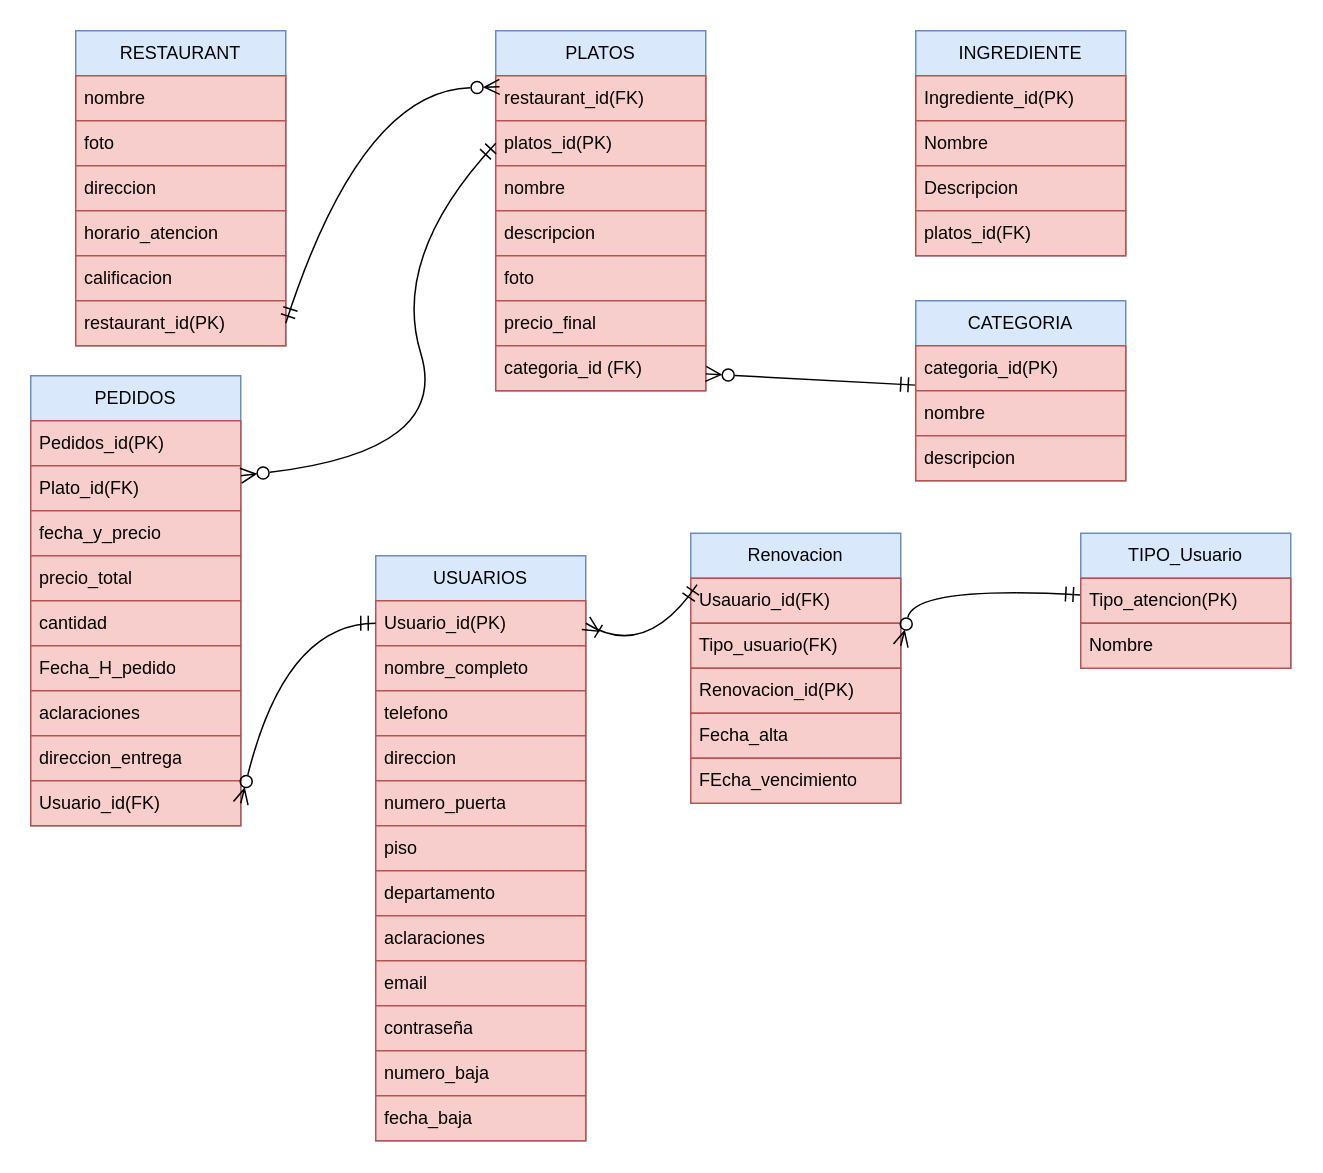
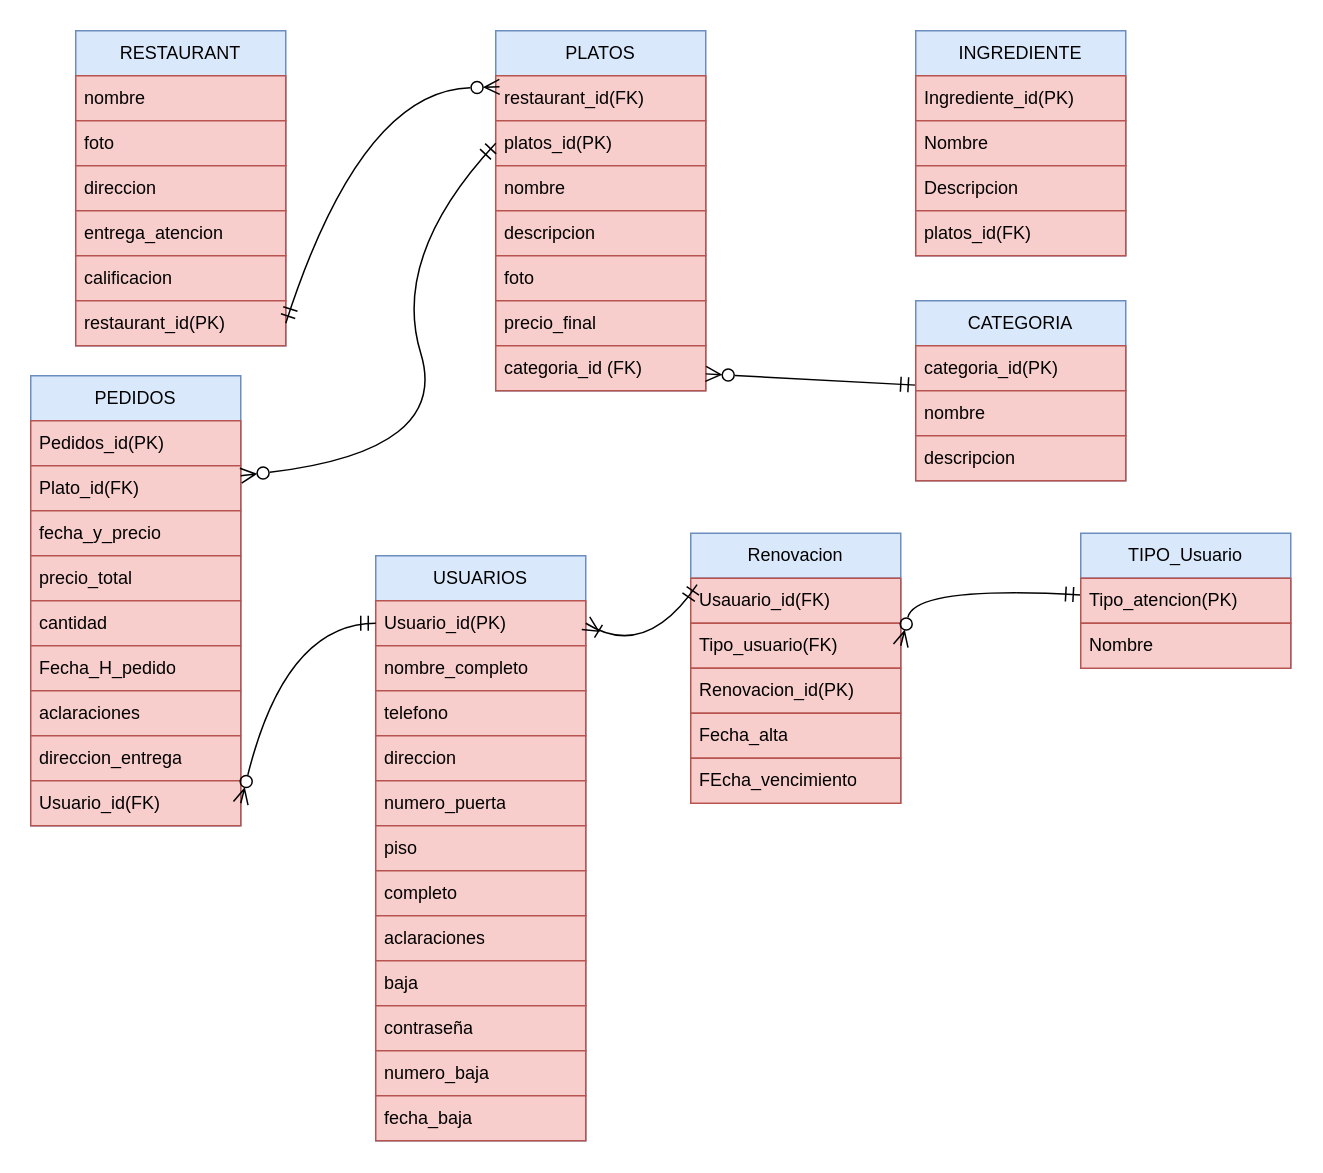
(161, 233) -> (163, 233)
(445, 893) -> (423, 893)
(405, 983) -> (405, 983)
